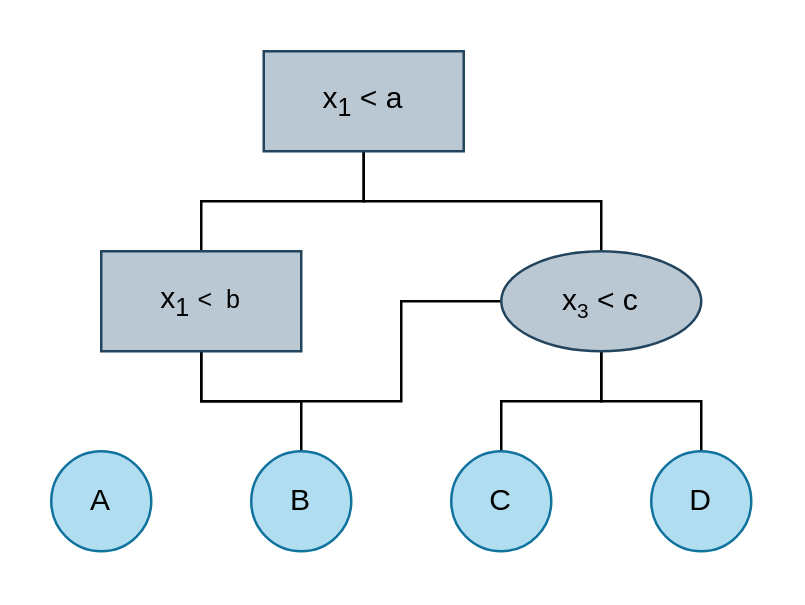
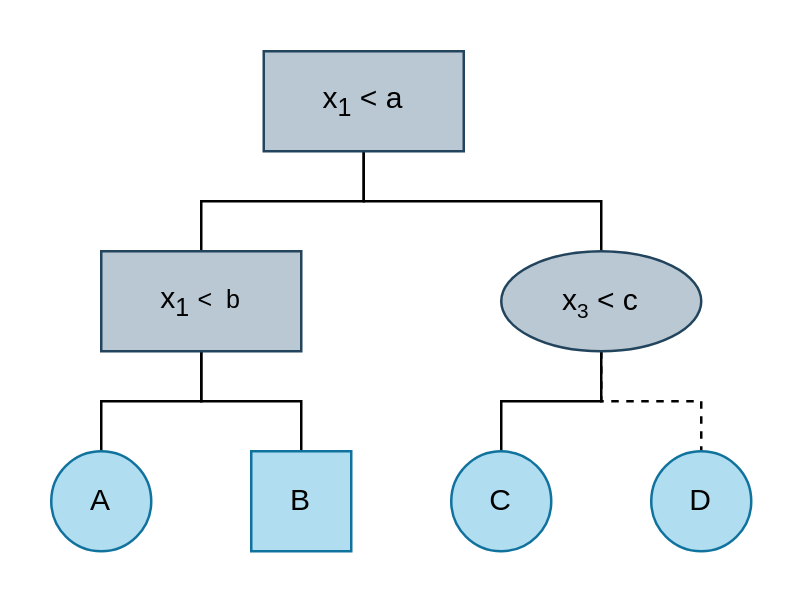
(401, 349) -> (124, 401)
(677, 401) -> (677, 401)
(301, 501) -> (301, 501)
